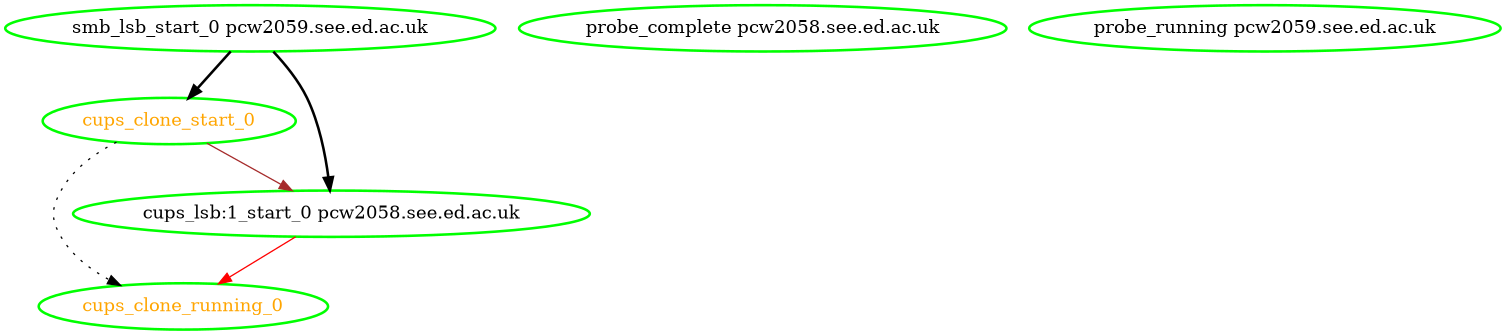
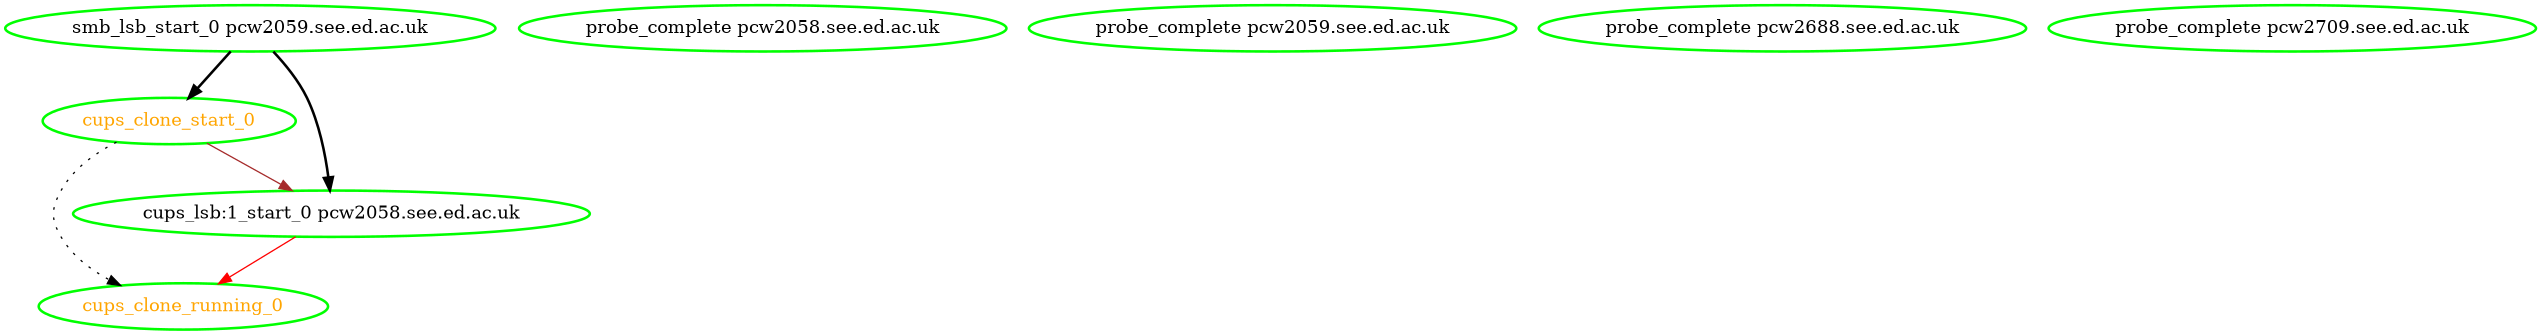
(1265, 28) -> (1273, 28)
none -> (1782, 28)
none -> (2292, 28)
